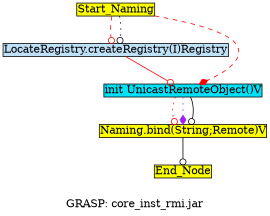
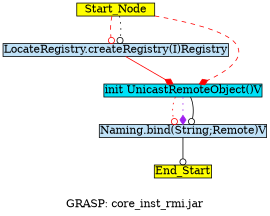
(116, 10) -> (116, 10)
(147, 69) -> (147, 69)
(183, 131) -> (183, 131)
(183, 171) -> (183, 171)
